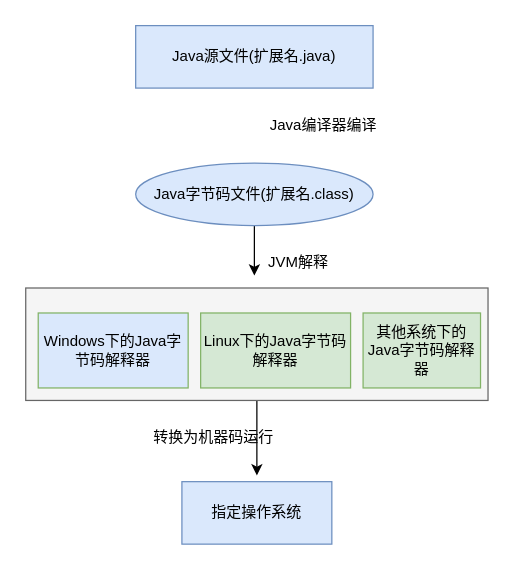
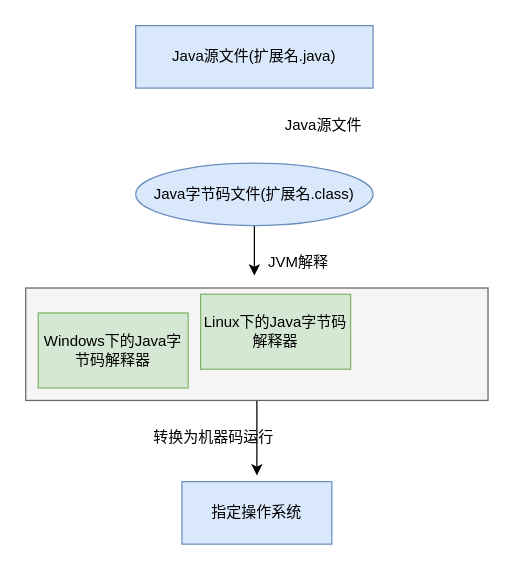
(324, 126) -> (324, 126)
(113, 351) -> (113, 351)
(276, 351) -> (276, 332)
(422, 351) -> none
